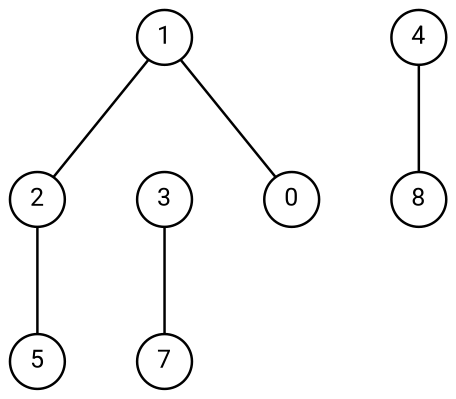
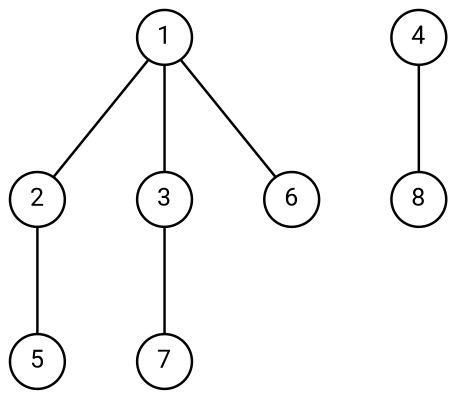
none -> (165, 118)
(292, 199) -> (292, 199)
